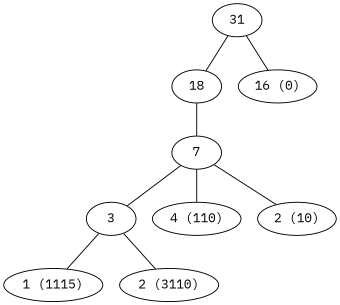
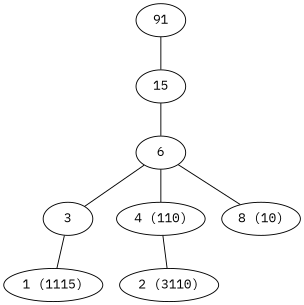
(237, 20) -> (161, 20)
(197, 86) -> (161, 86)
(278, 86) -> none
(197, 153) -> (161, 153)
(297, 219) -> (261, 219)
(140, 251) -> (165, 252)
